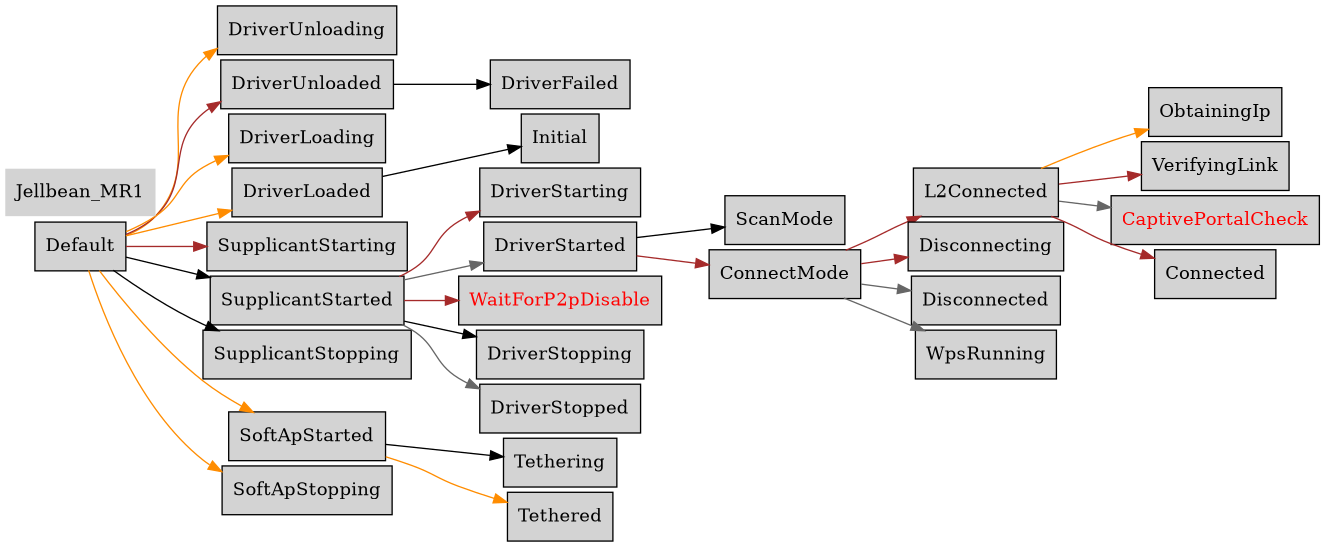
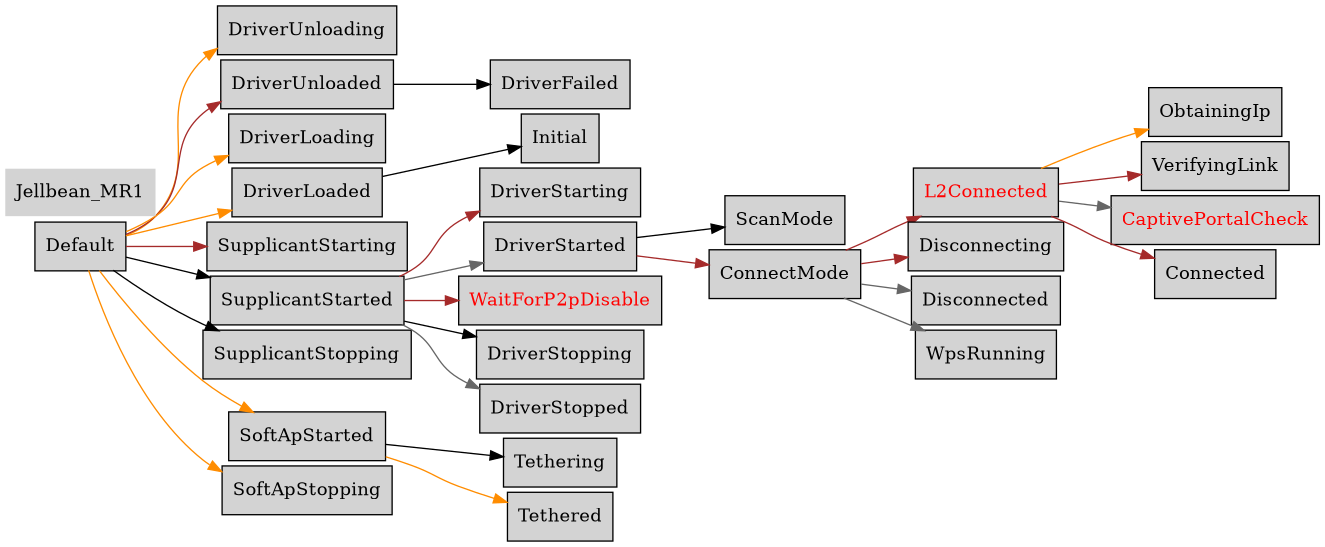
(986, 192) -> (986, 192)
